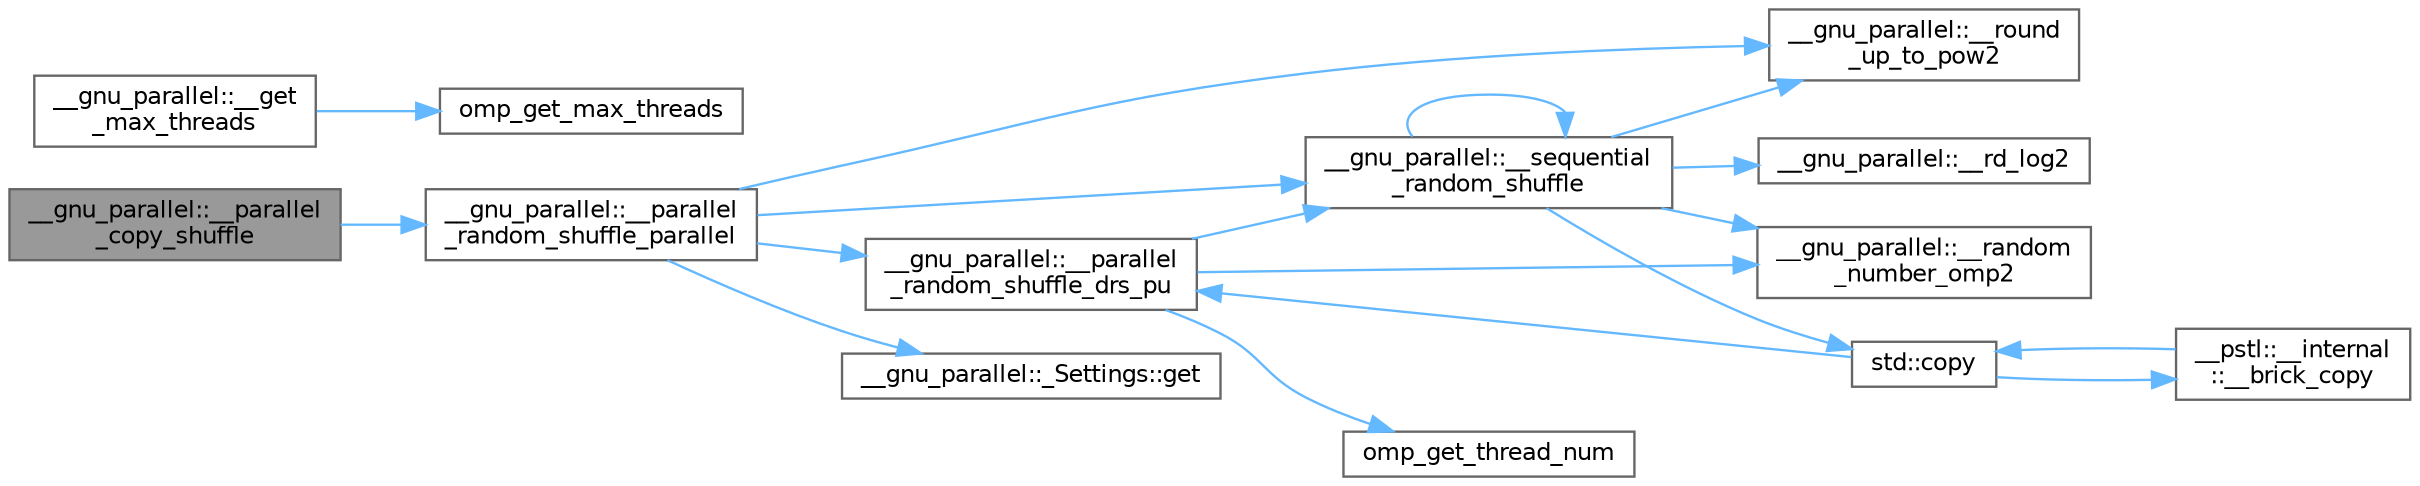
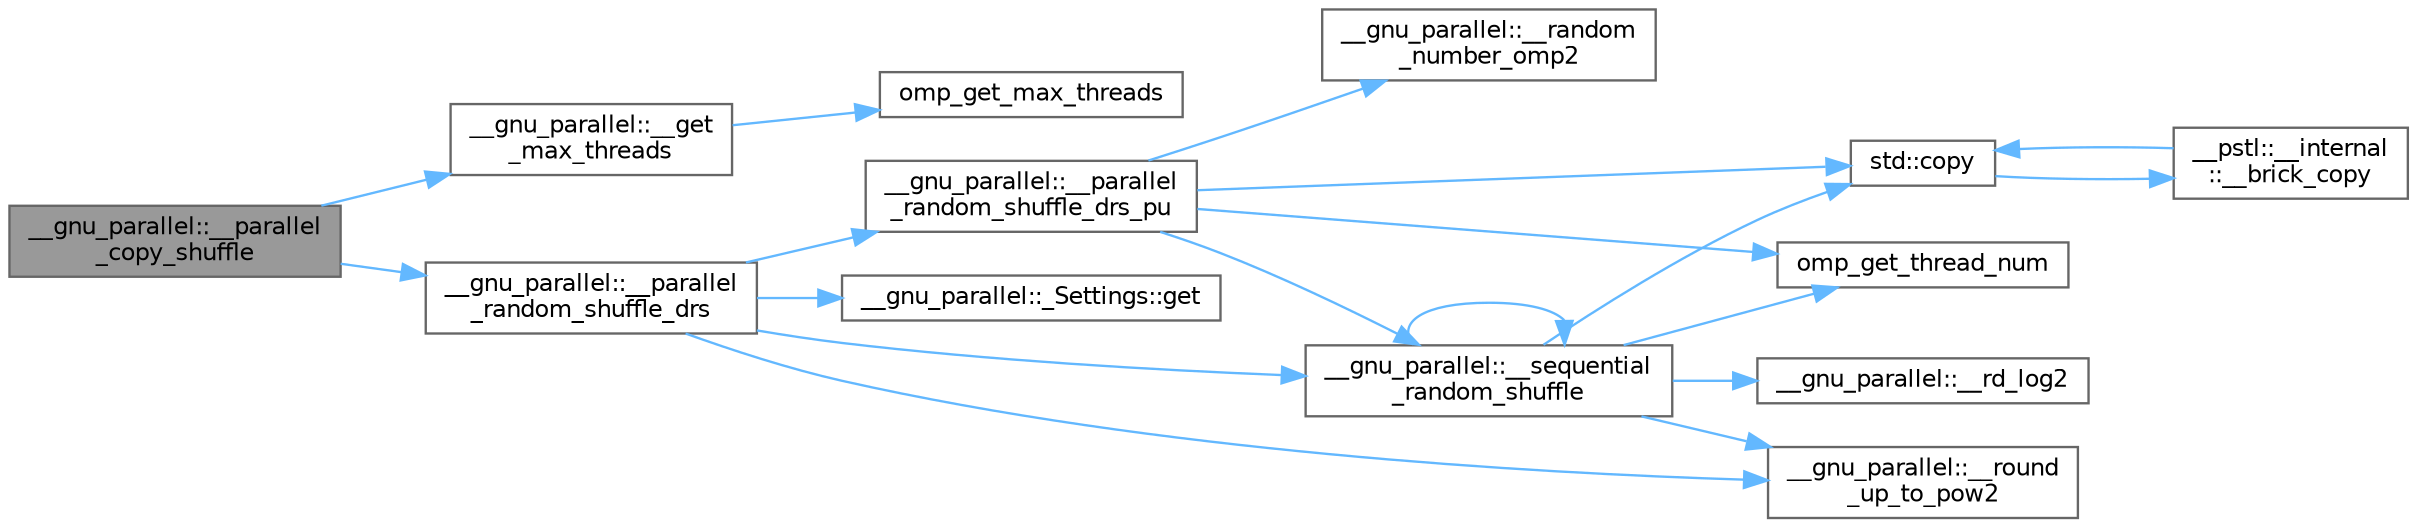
none -> (374, 193)
(1697, 216) -> (1719, 319)
(591, 225) -> (591, 298)
(1536, 325) -> (1512, 178)
